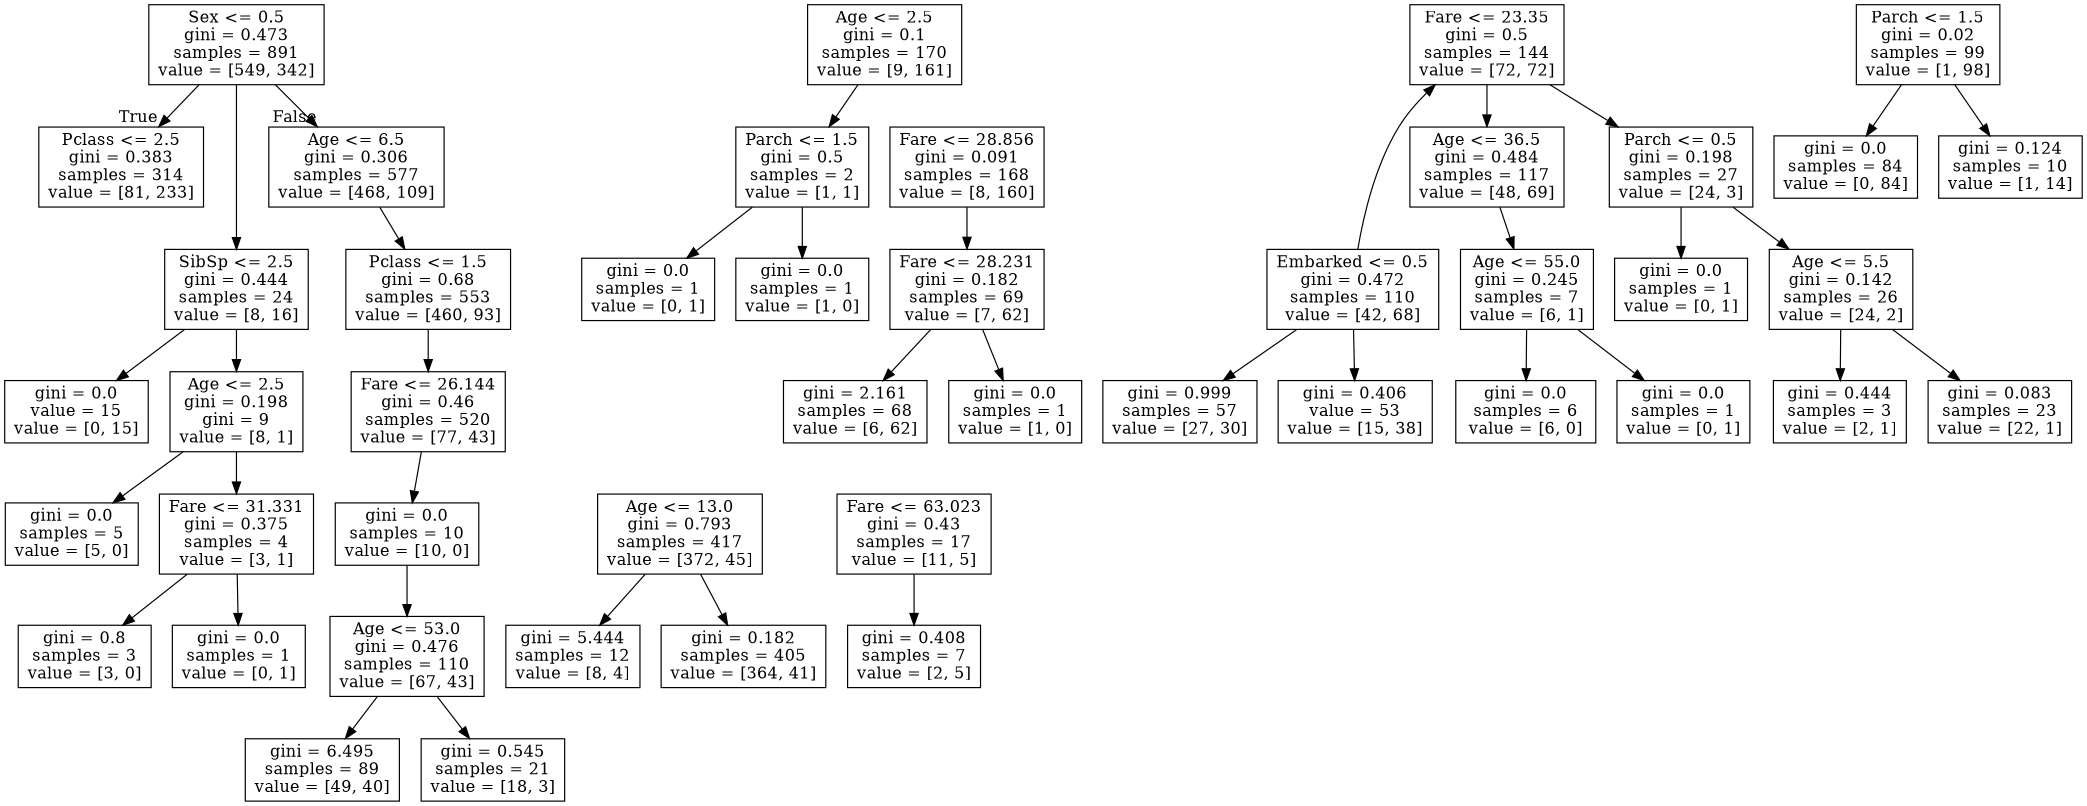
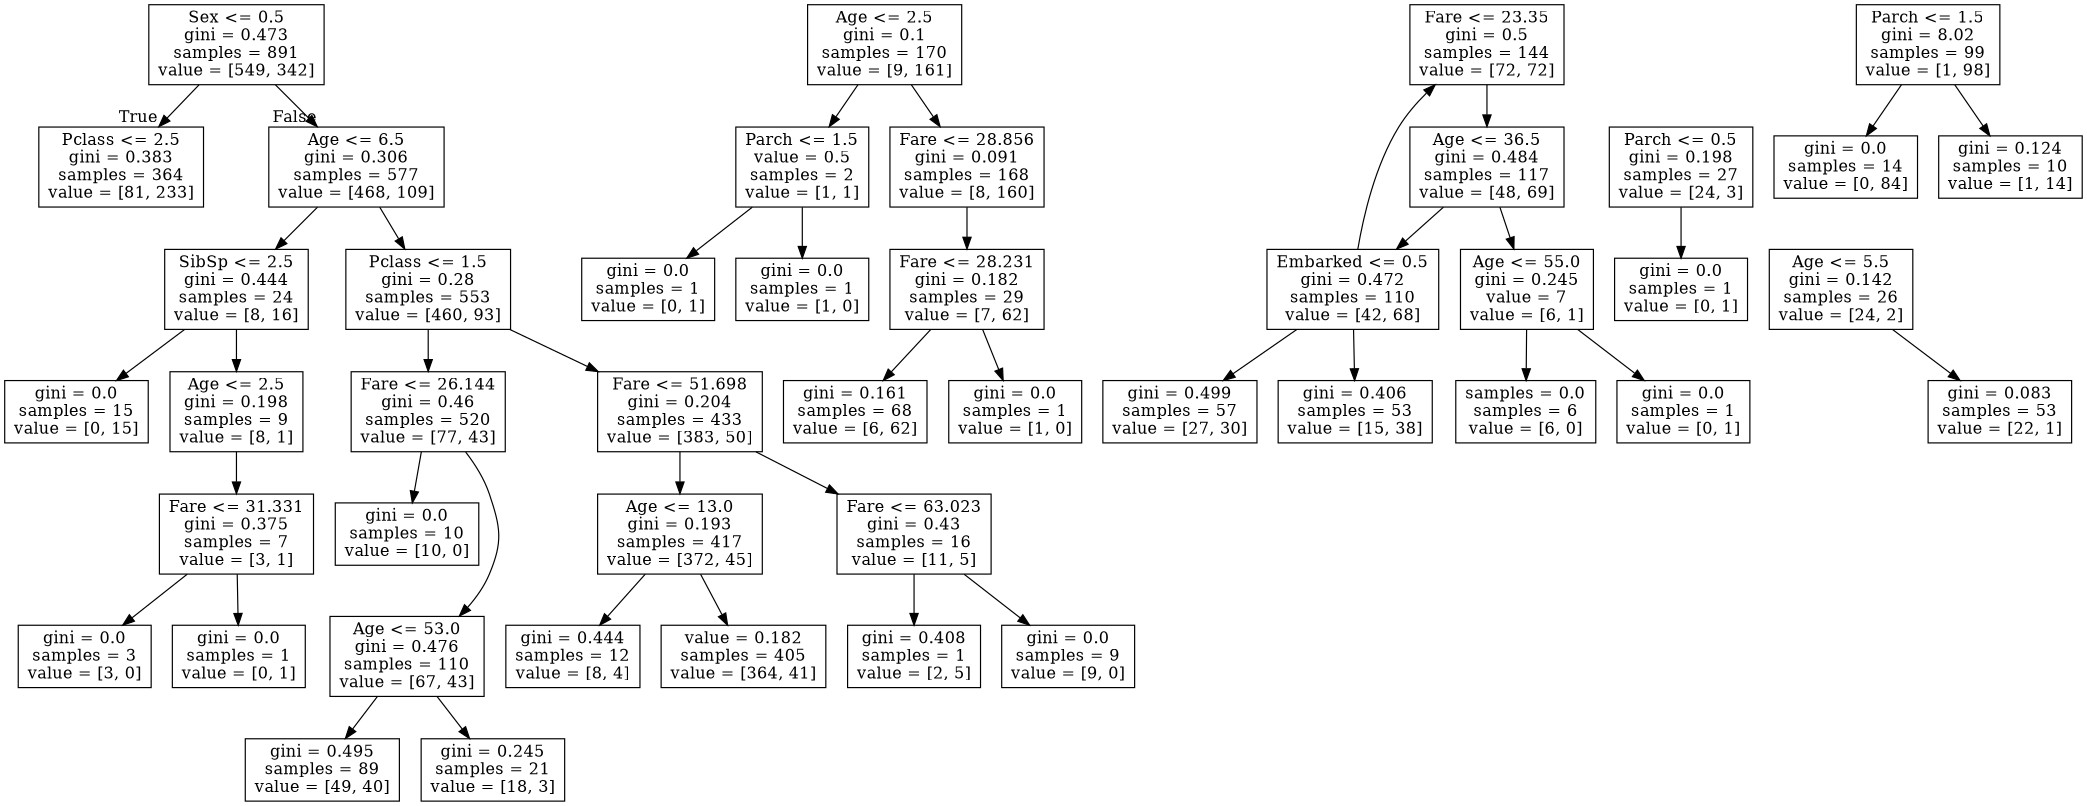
(1928, 45) -> (1928, 45)
none -> (922, 101)
(1579, 103) -> none
(236, 161) -> (301, 224)
(121, 167) -> (121, 167)
(802, 167) -> (802, 167)
(1846, 167) -> (1846, 167)
none -> (1424, 224)
(1756, 224) -> none
(428, 289) -> (428, 289)
(967, 289) -> (967, 289)
(1527, 289) -> (1527, 289)
(76, 412) -> (76, 412)
(236, 412) -> (236, 412)
none -> (680, 412)
(855, 412) -> (855, 412)
(1180, 412) -> (1180, 412)
(1355, 412) -> (1355, 412)
(1526, 412) -> (1526, 412)
(1840, 412) -> none
(2000, 412) -> (2000, 412)
(72, 534) -> none
(236, 534) -> (236, 534)
(680, 534) -> (680, 534)
(914, 534) -> (914, 534)
(407, 585) -> (498, 530)
(85, 656) -> (85, 656)
(573, 656) -> (573, 656)
(743, 656) -> (743, 656)
(914, 656) -> (914, 656)
none -> (1068, 656)
(322, 770) -> (322, 770)
(493, 770) -> (493, 770)
